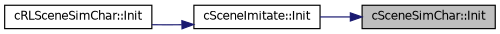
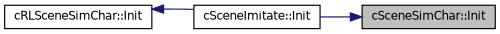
(167, 25) -> (179, 9)
